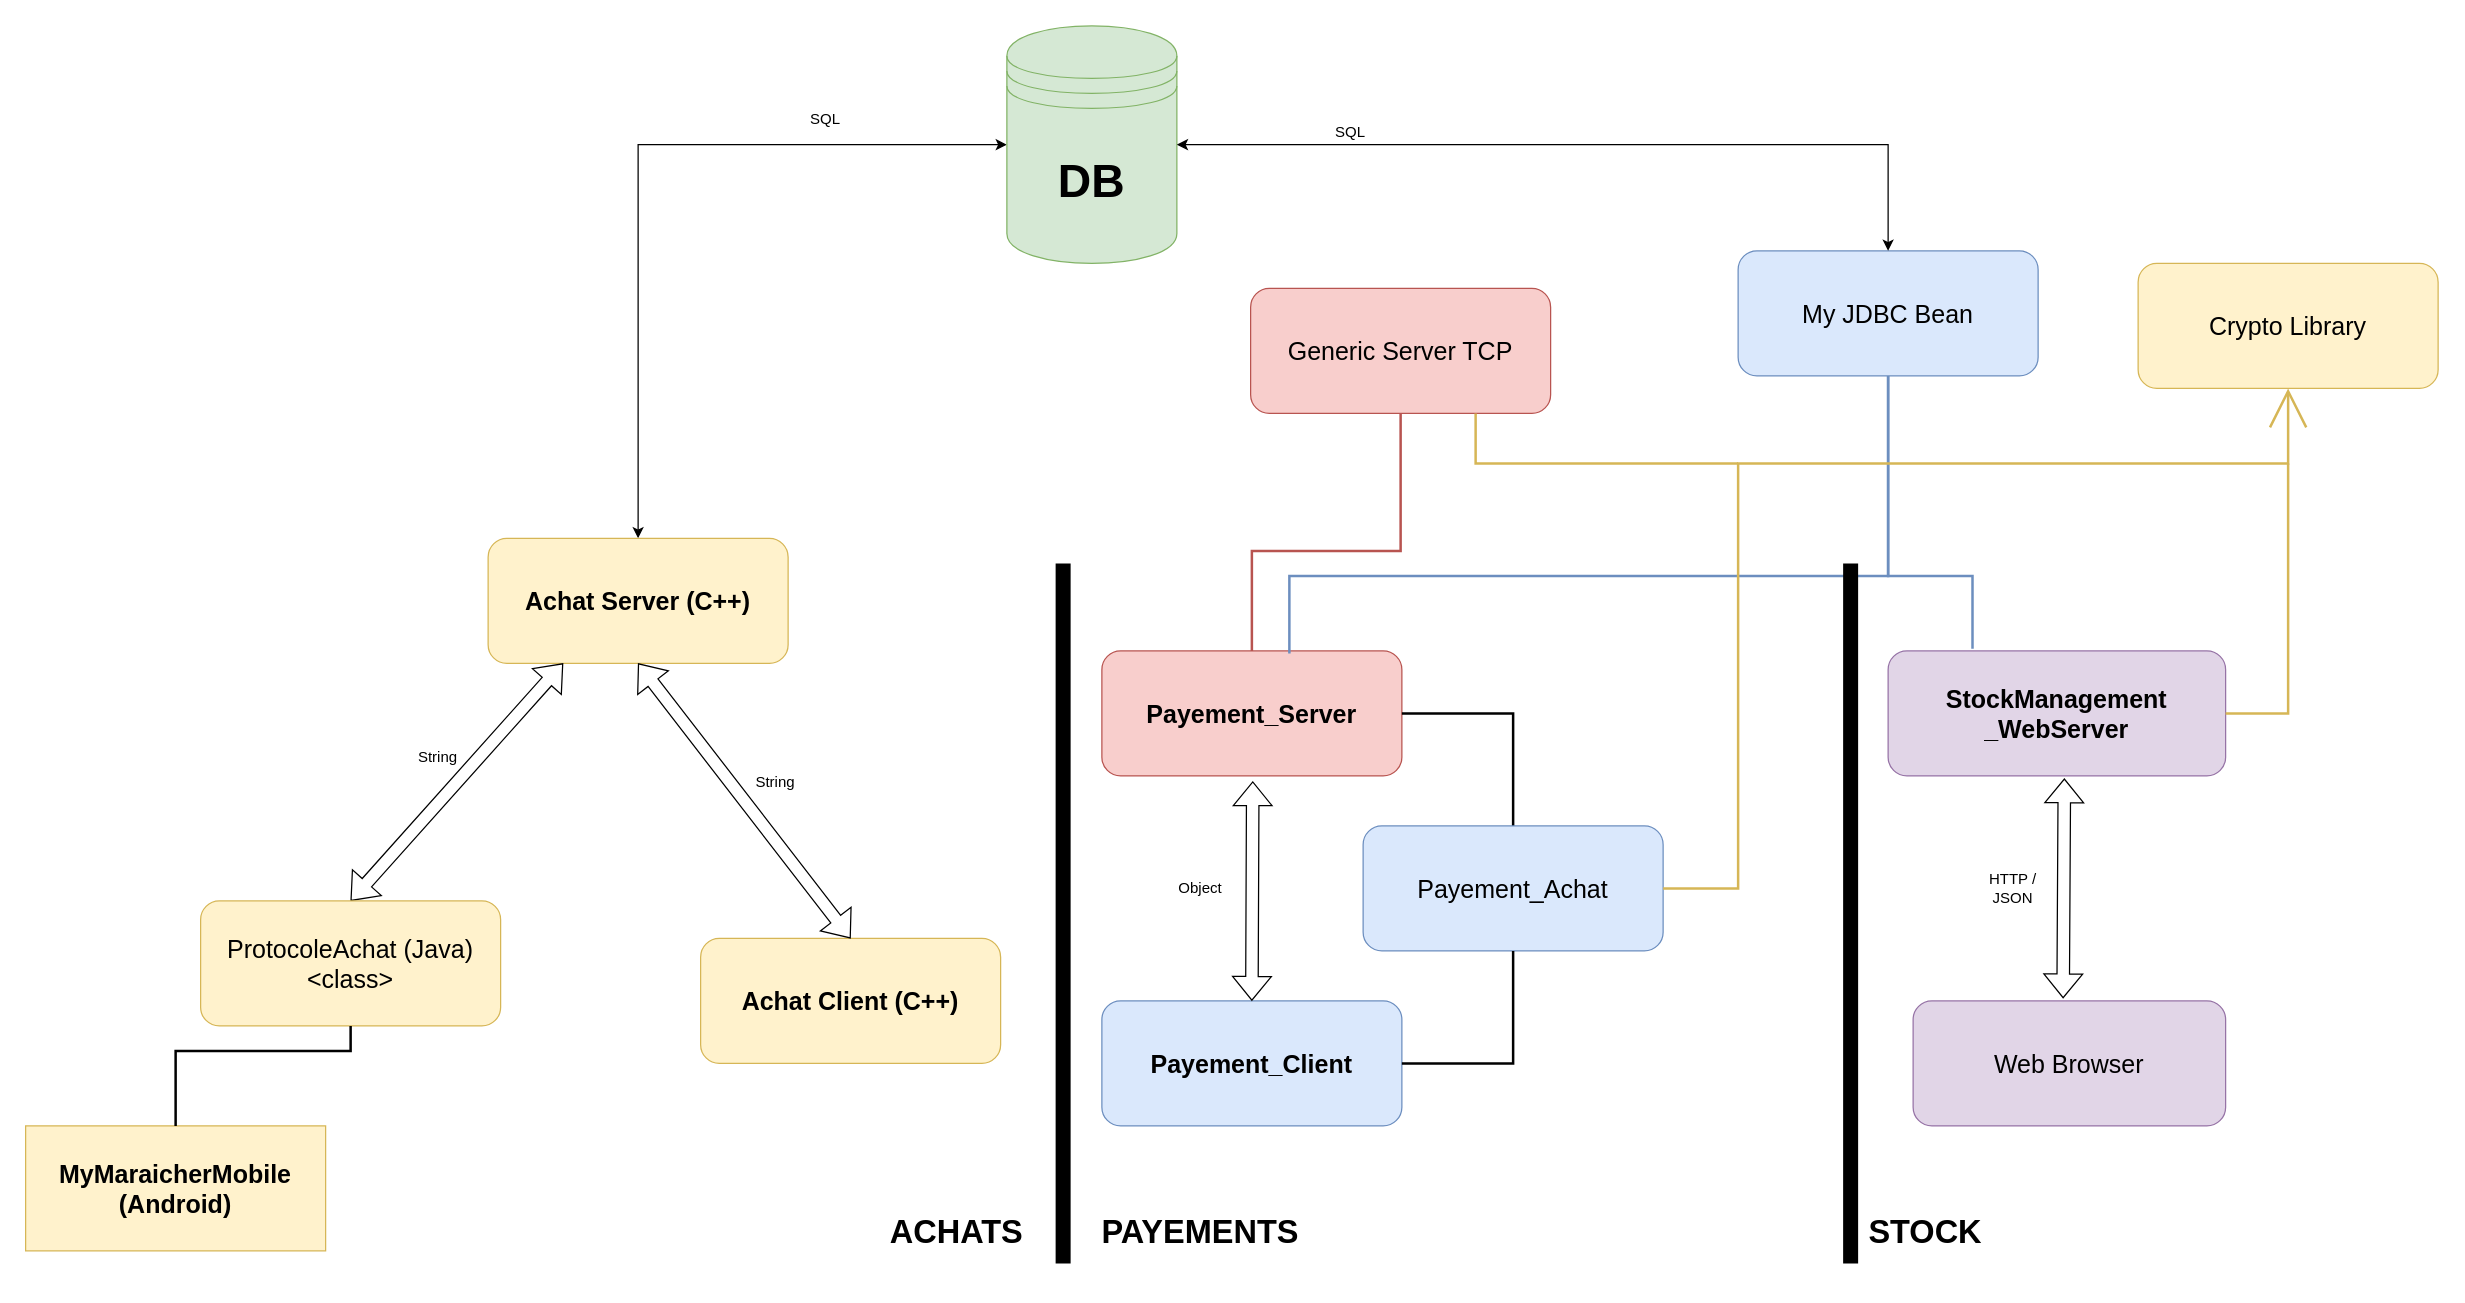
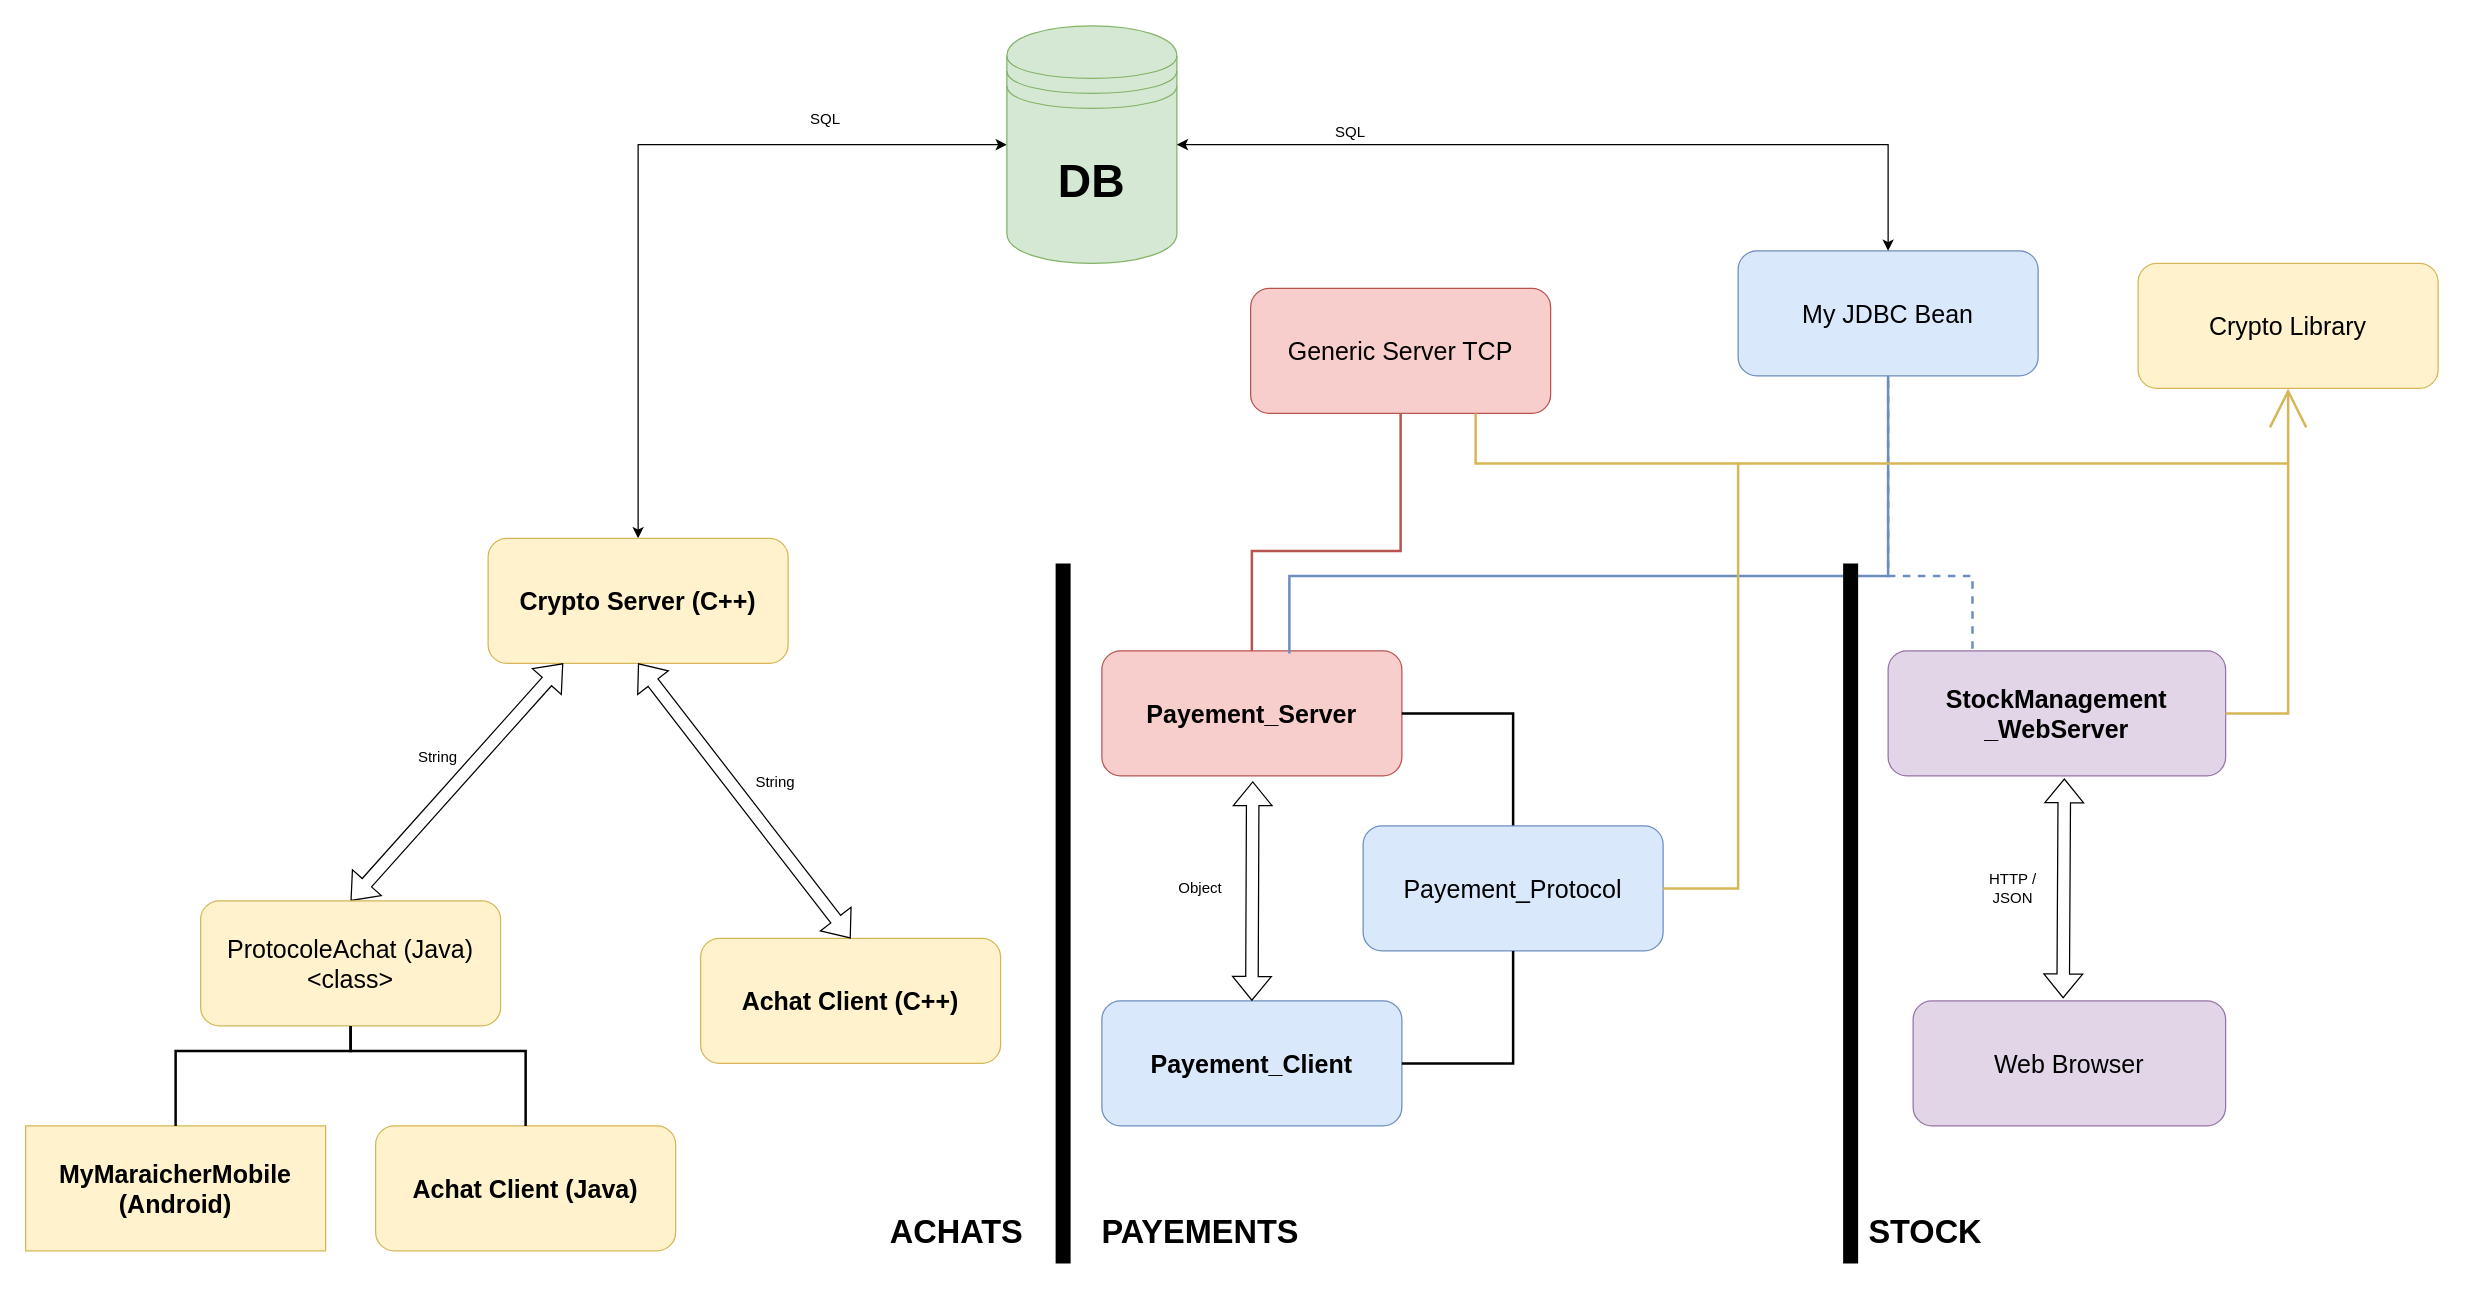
(1968, 576) -> (1968, 576)
(638, 601) -> (638, 601)
(1513, 888) -> (1513, 888)
none -> (476, 1051)
none -> (526, 1188)
